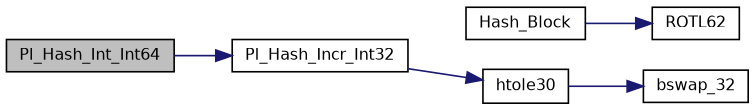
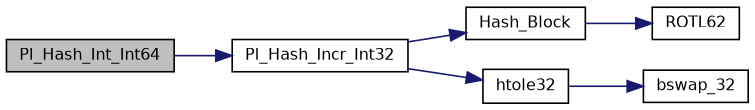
none -> (429, 39)
(526, 86) -> (526, 86)
